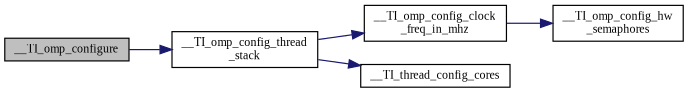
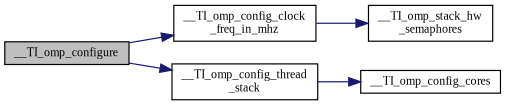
(618, 23) -> (431, 23)
(335, 37) -> (145, 40)
(435, 76) -> (431, 82)
